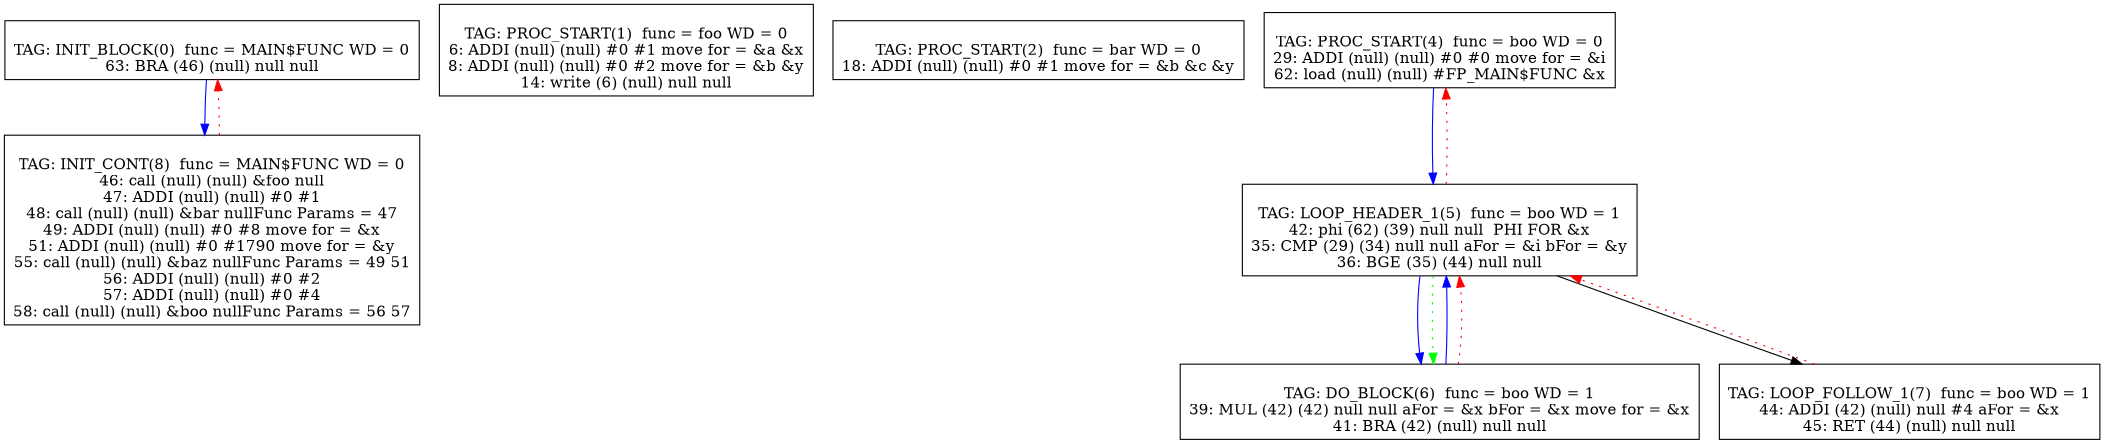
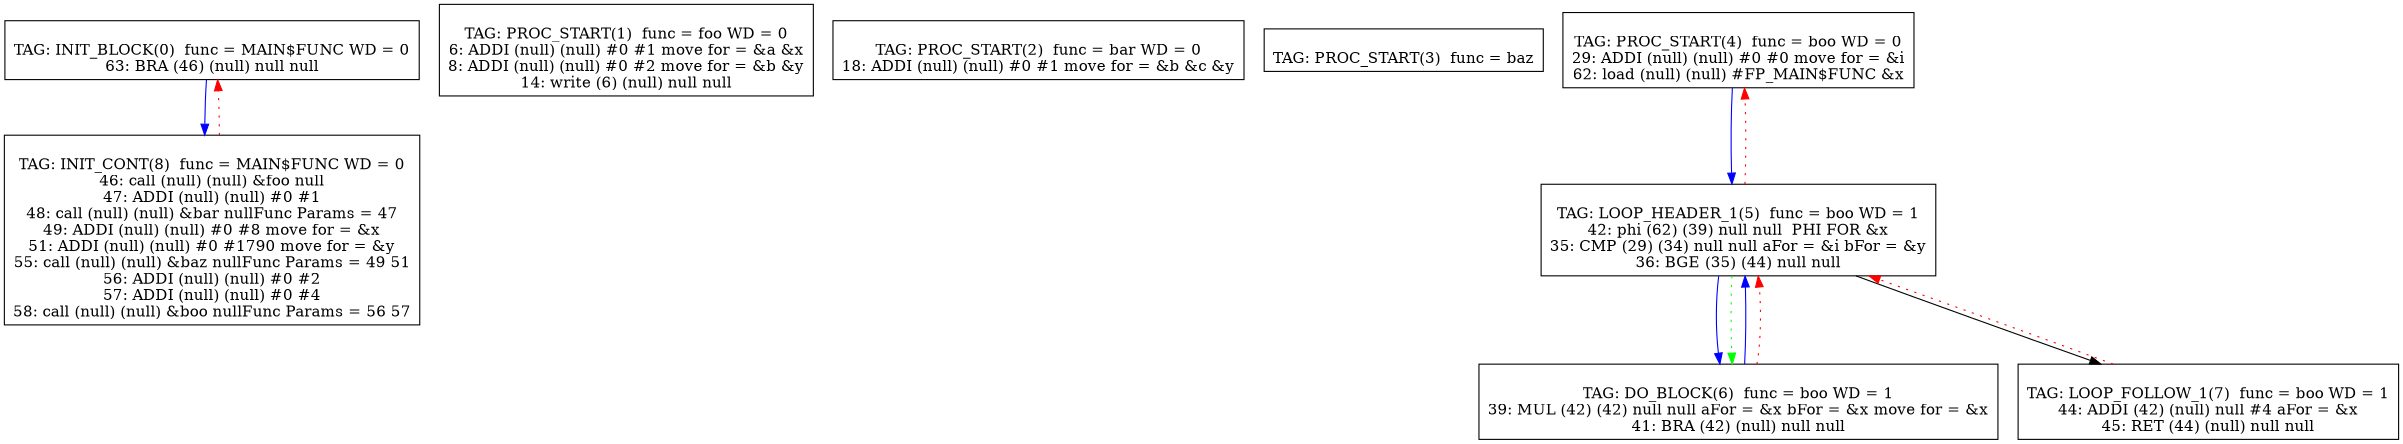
none -> (1404, 50)
